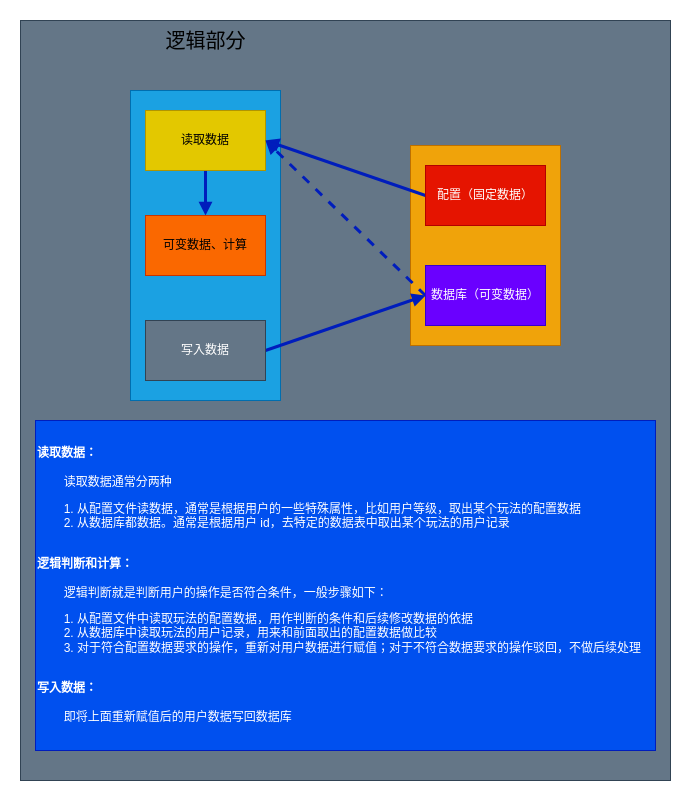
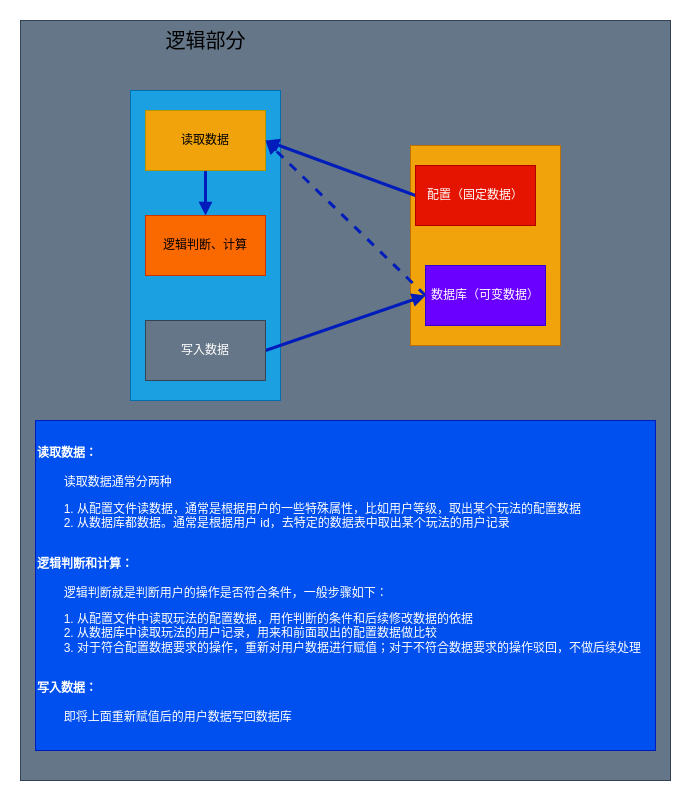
(206, 141) -> (206, 141)
(486, 196) -> (476, 196)
(206, 246) -> (206, 246)
